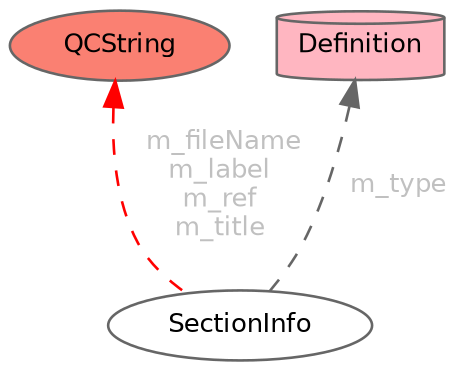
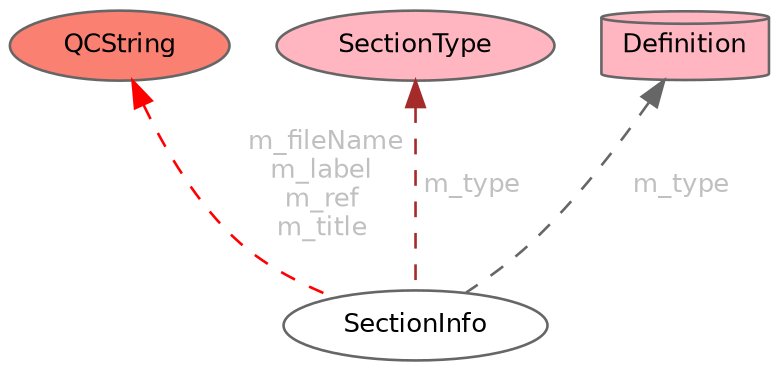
none -> (416, 46)
